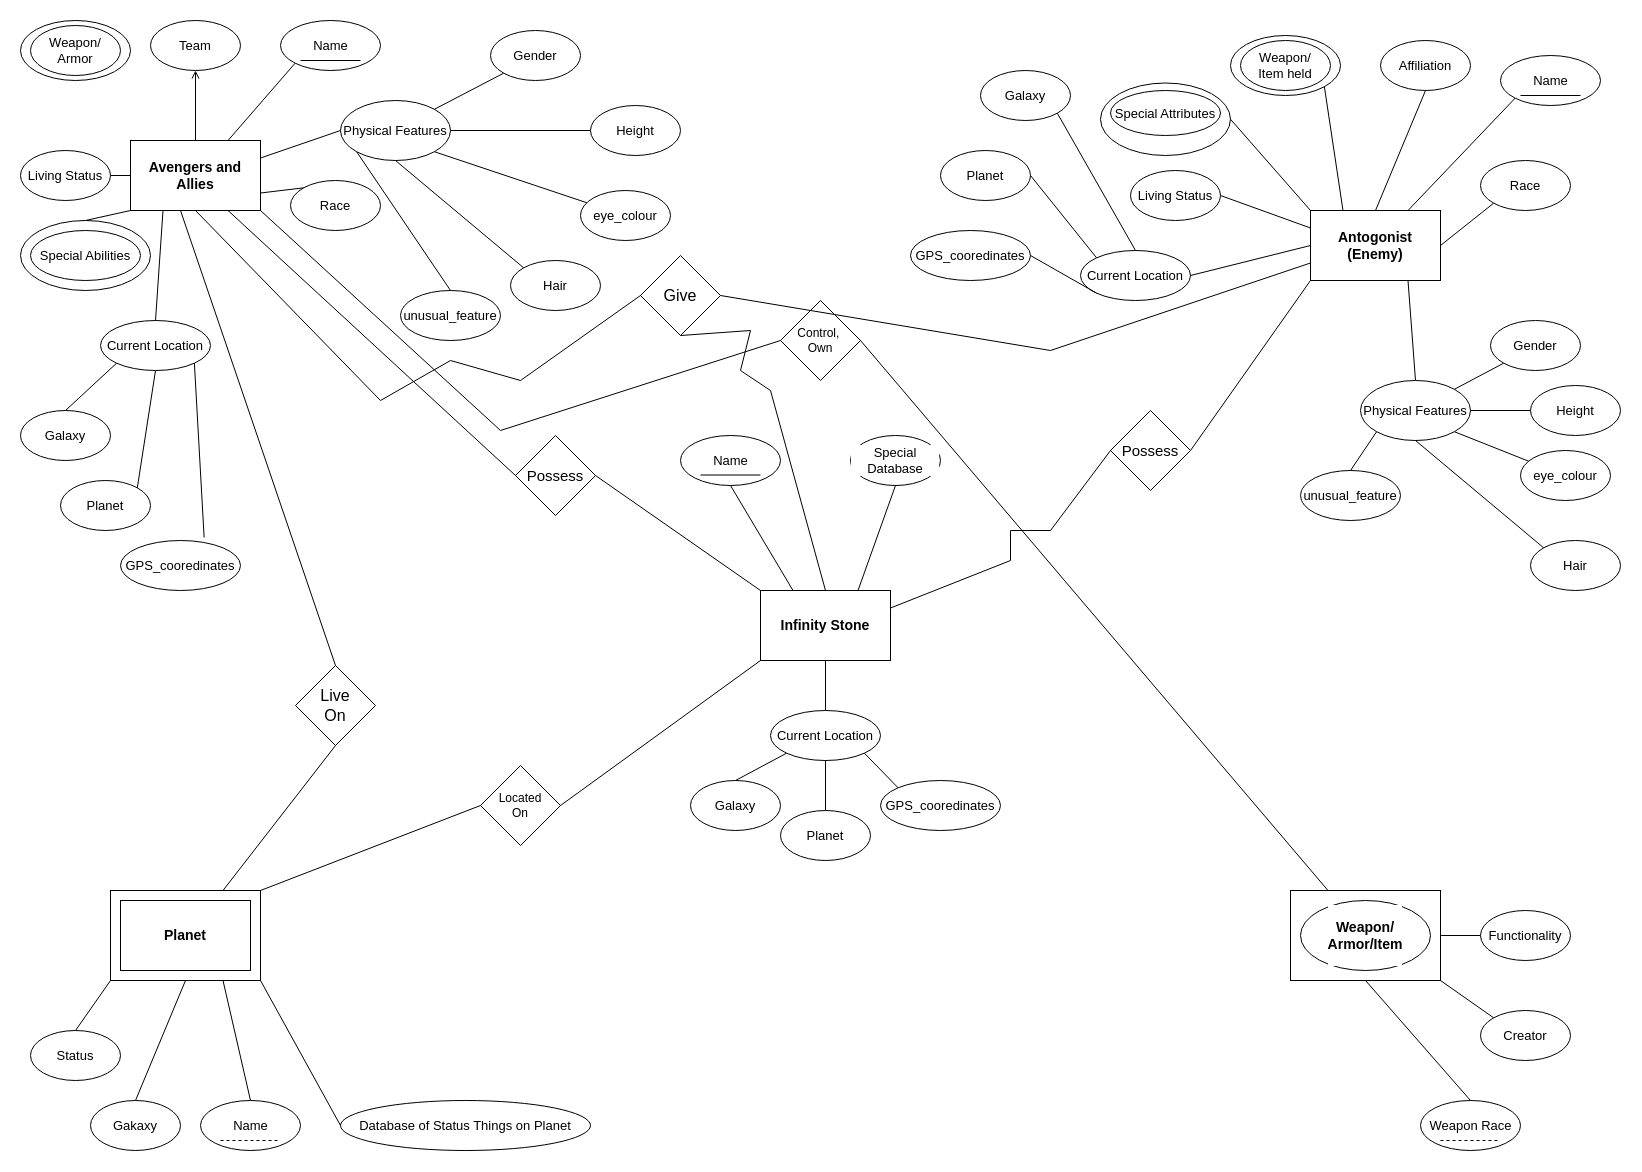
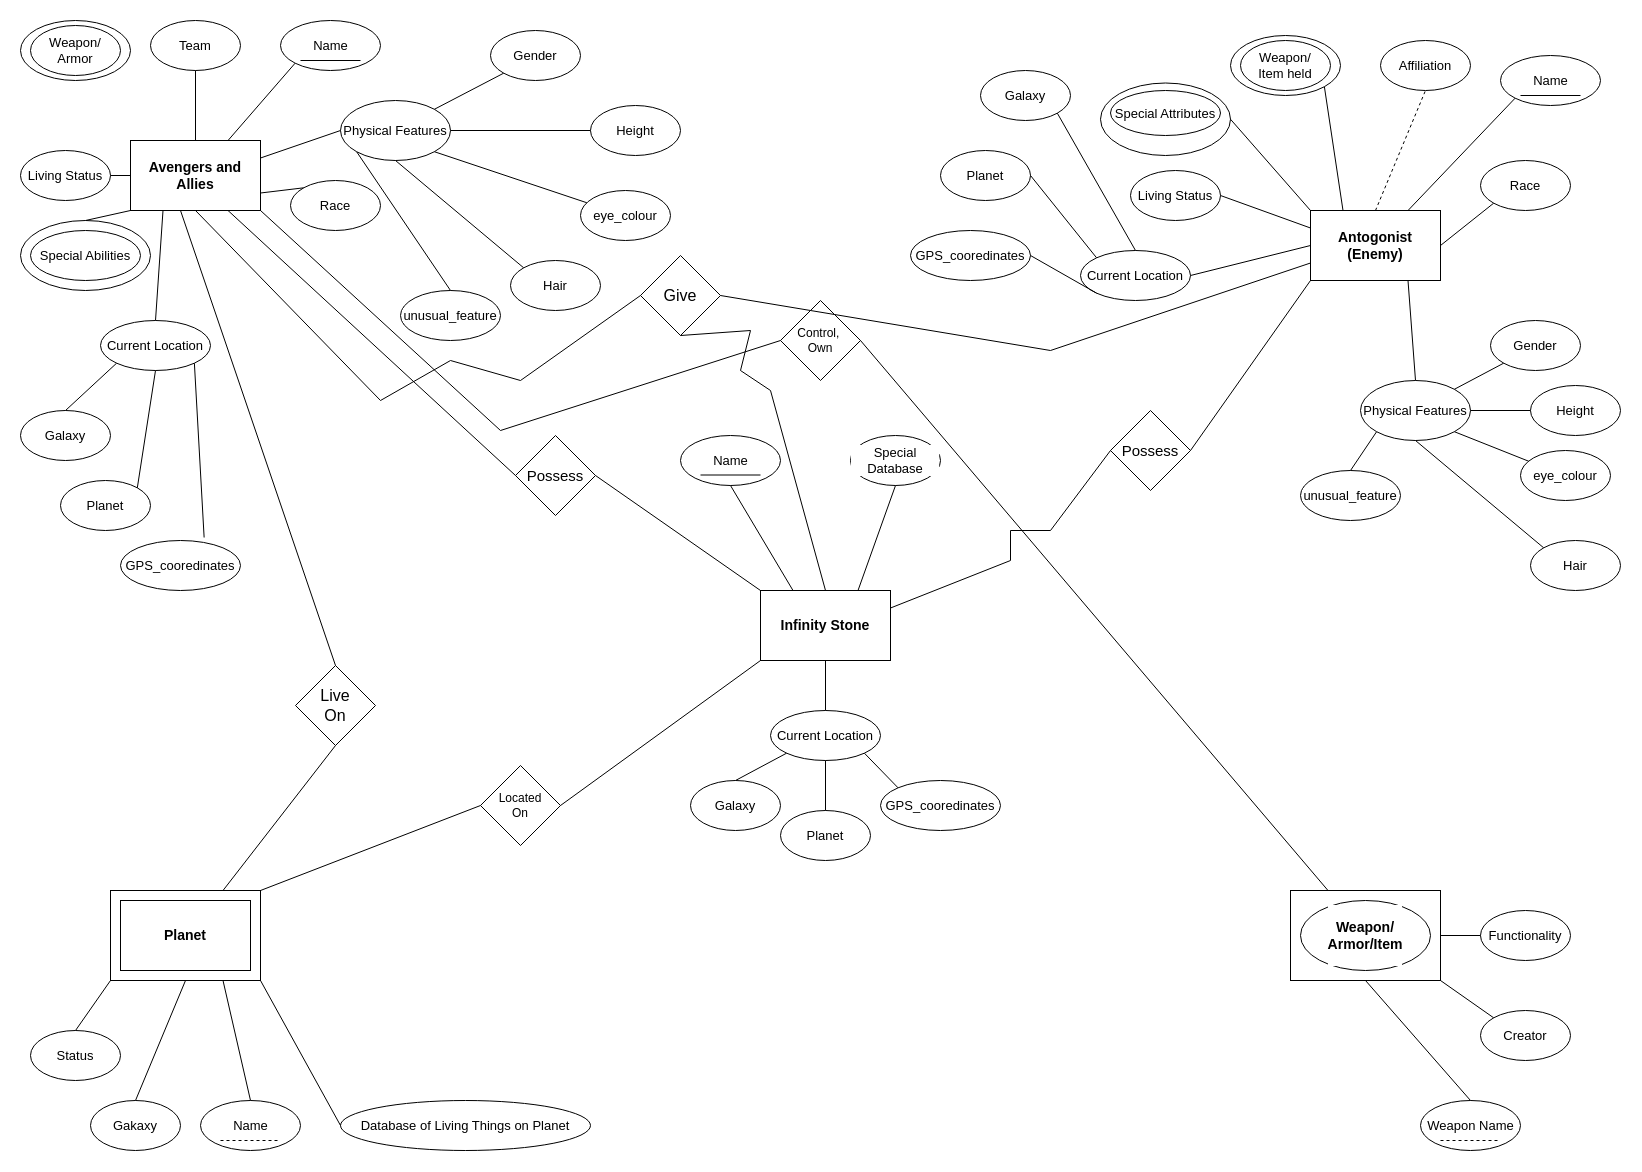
(196, 76) -> (196, 76)
(1401, 151) -> (1401, 151)
(466, 1126) -> (466, 1126)
(1471, 1126) -> (1471, 1126)
